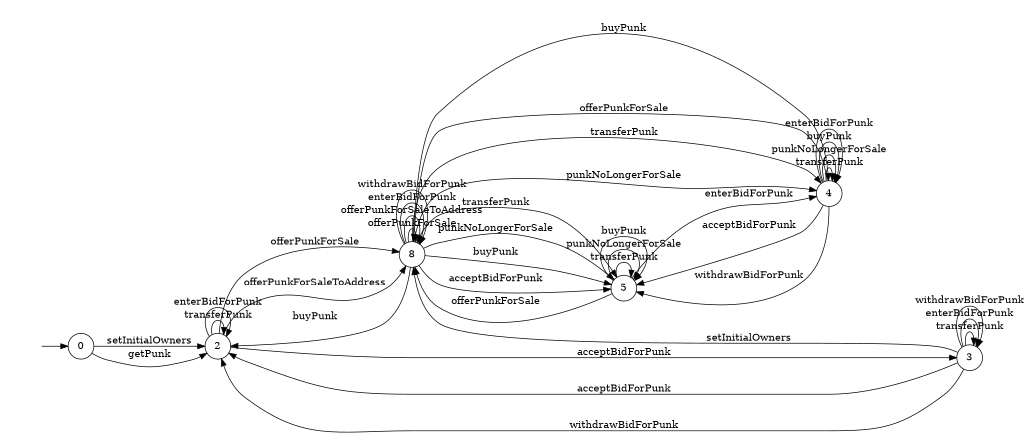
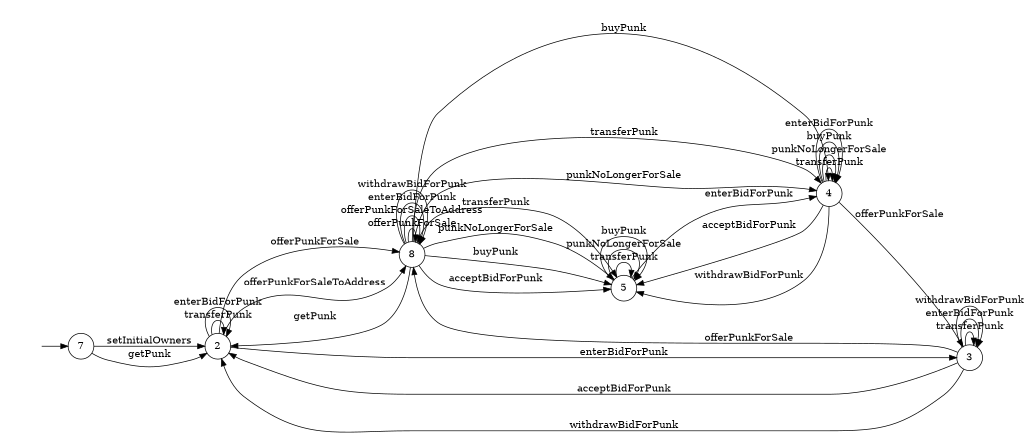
(595, 114) -> (903, 268)
(315, 316) -> (315, 316)
(506, 322) -> none
(749, 338) -> (749, 338)
(81, 346) -> (81, 346)
(624, 352) -> (624, 352)
